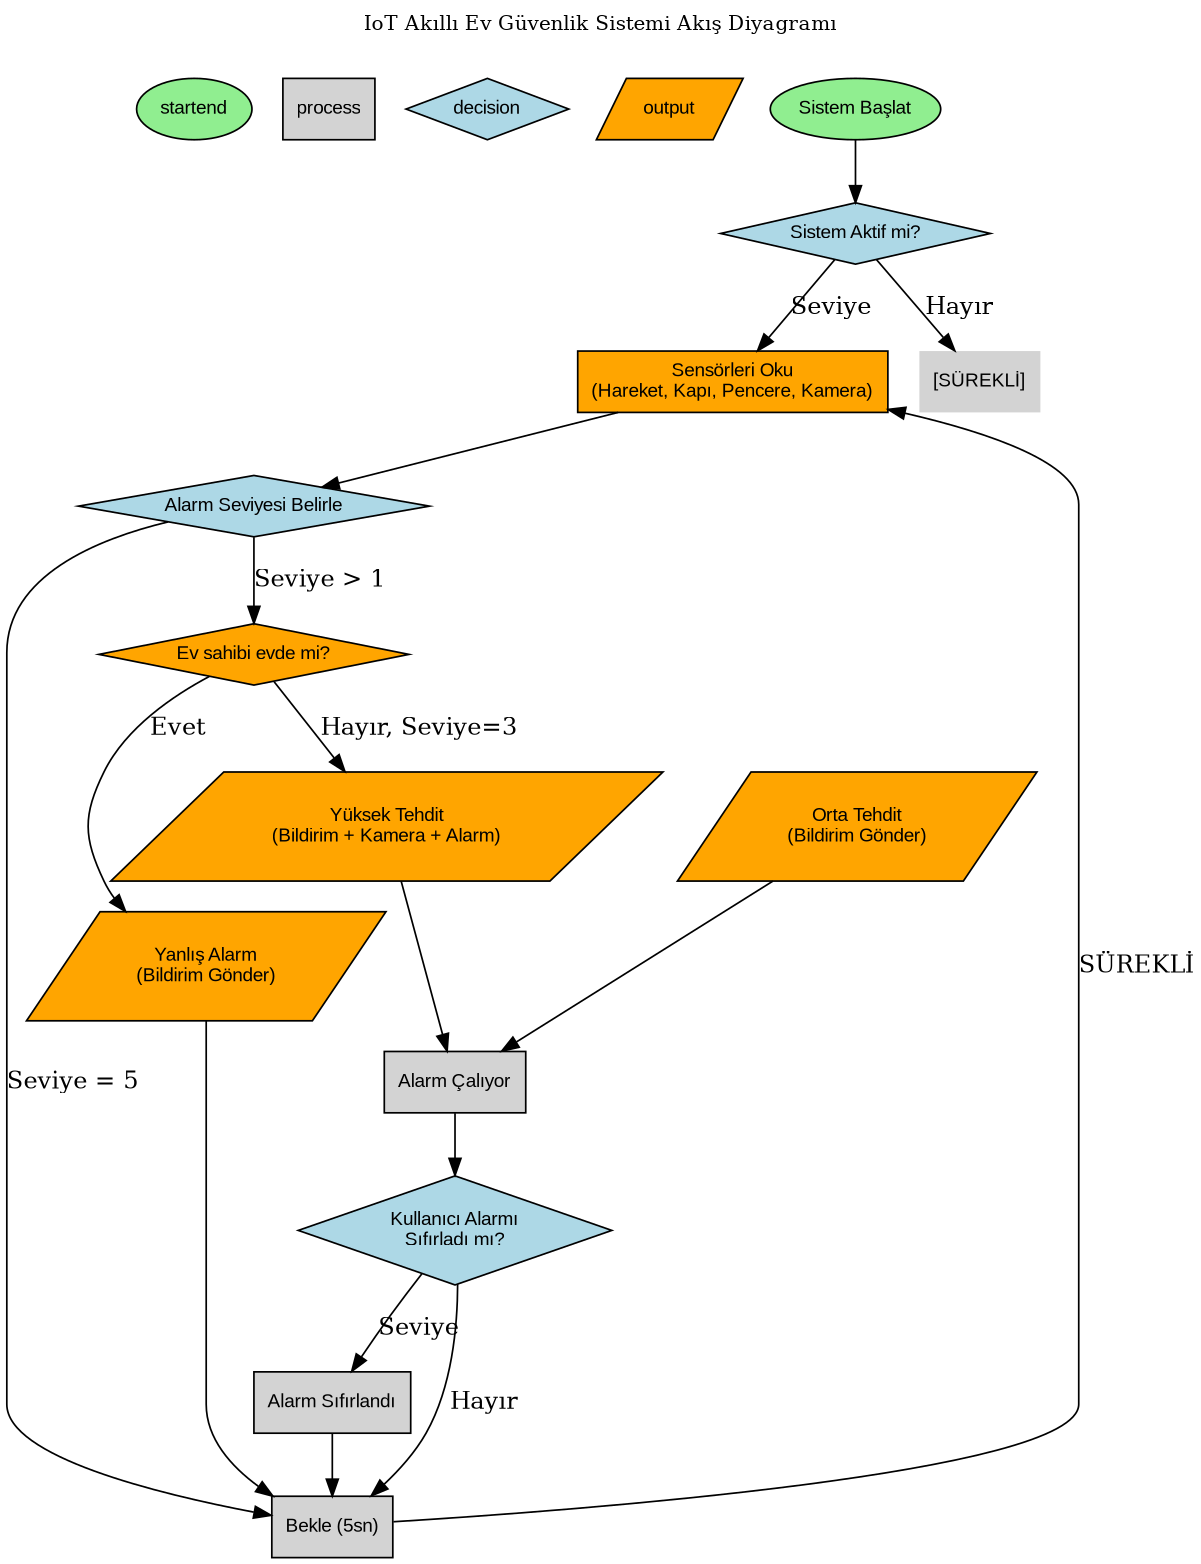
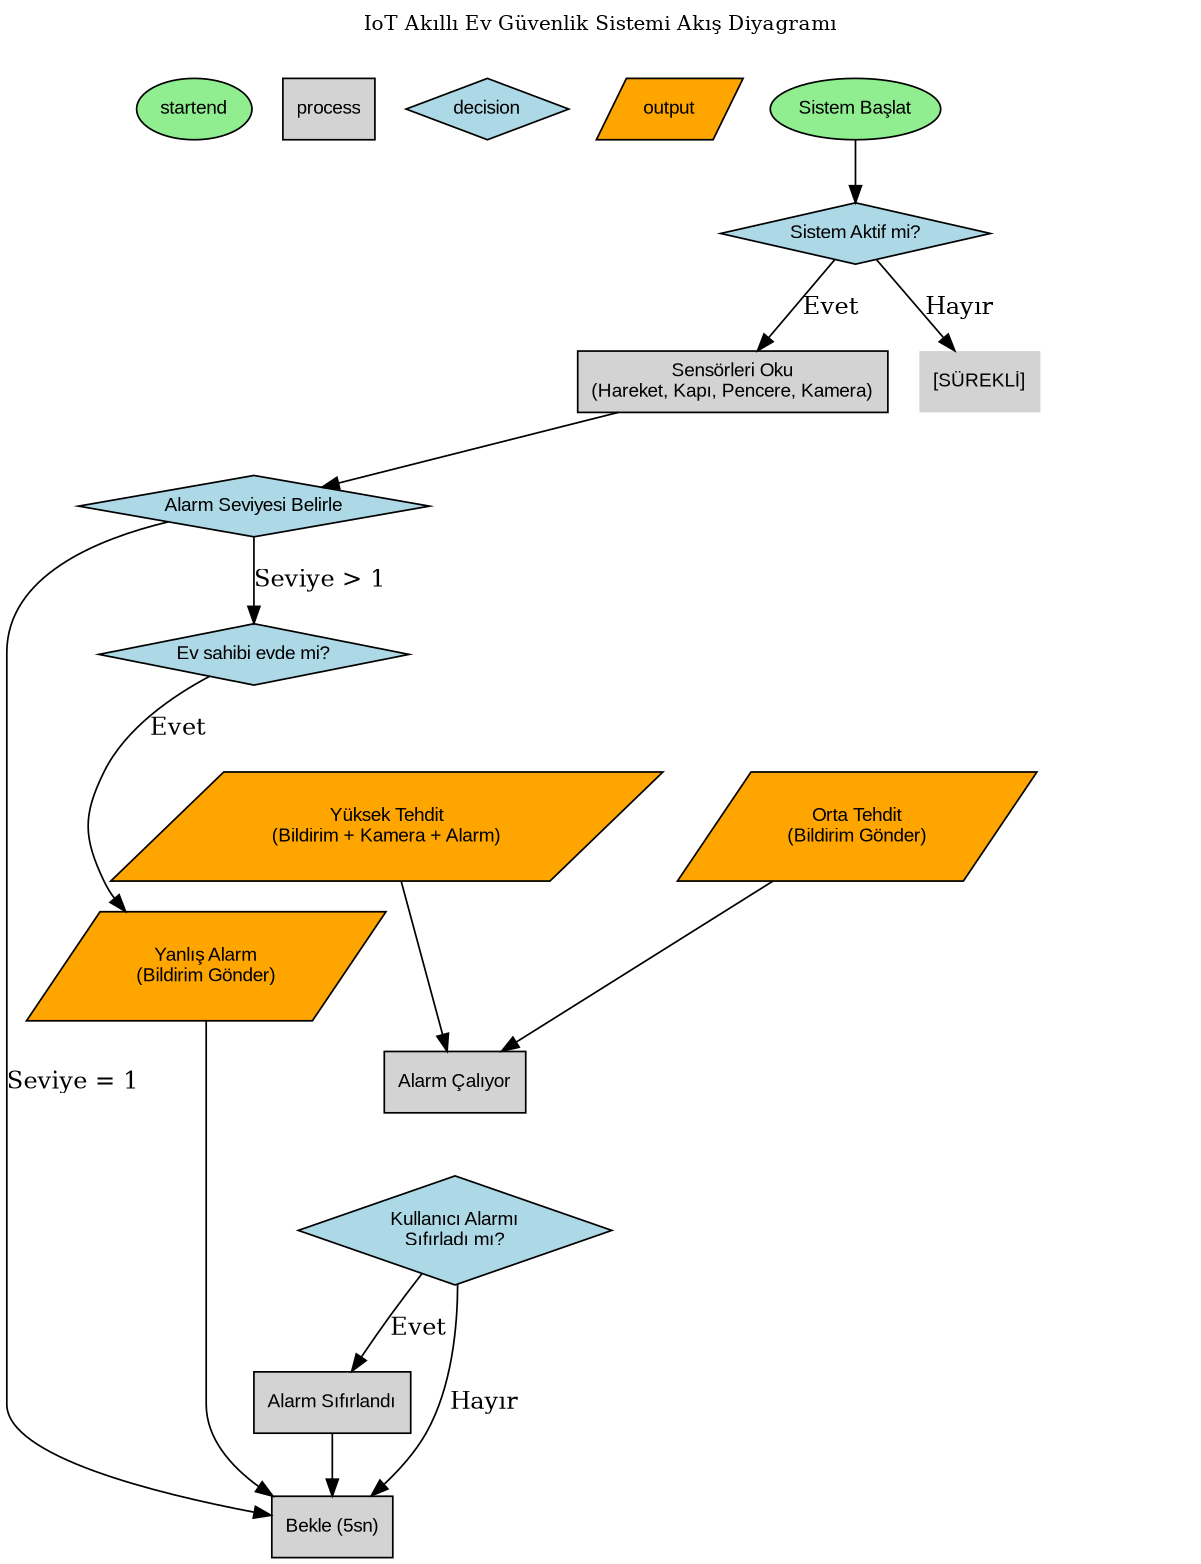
(832, 308) -> (832, 308)
(733, 382) -> (733, 382)
(254, 654) -> (254, 654)
(304, 720) -> none
(73, 1082) -> (73, 1082)
(455, 1136) -> none
(1079, 1204) -> none
(419, 1328) -> (419, 1328)
